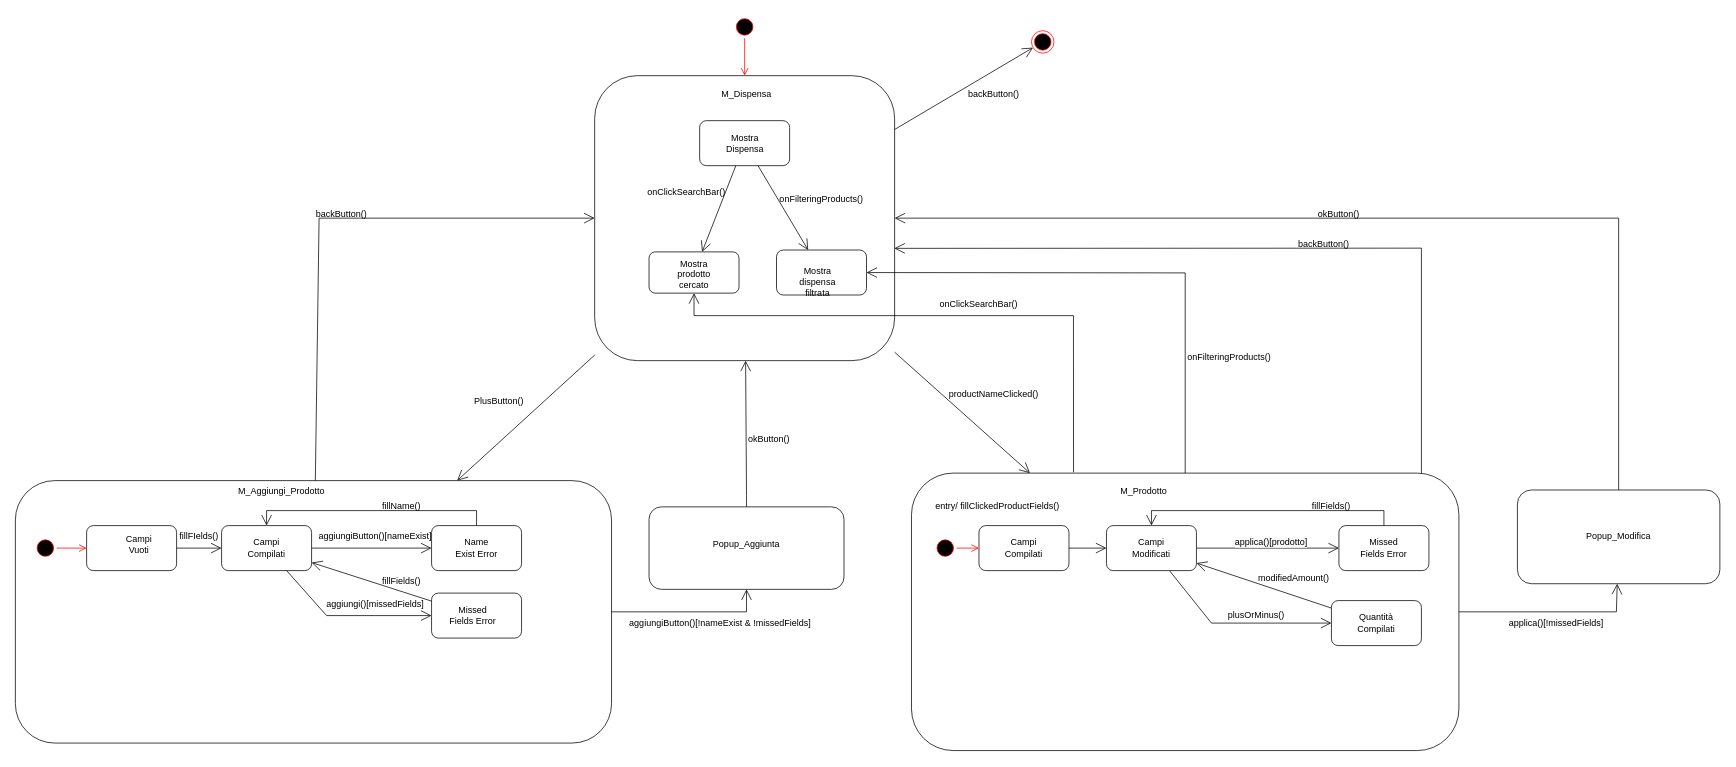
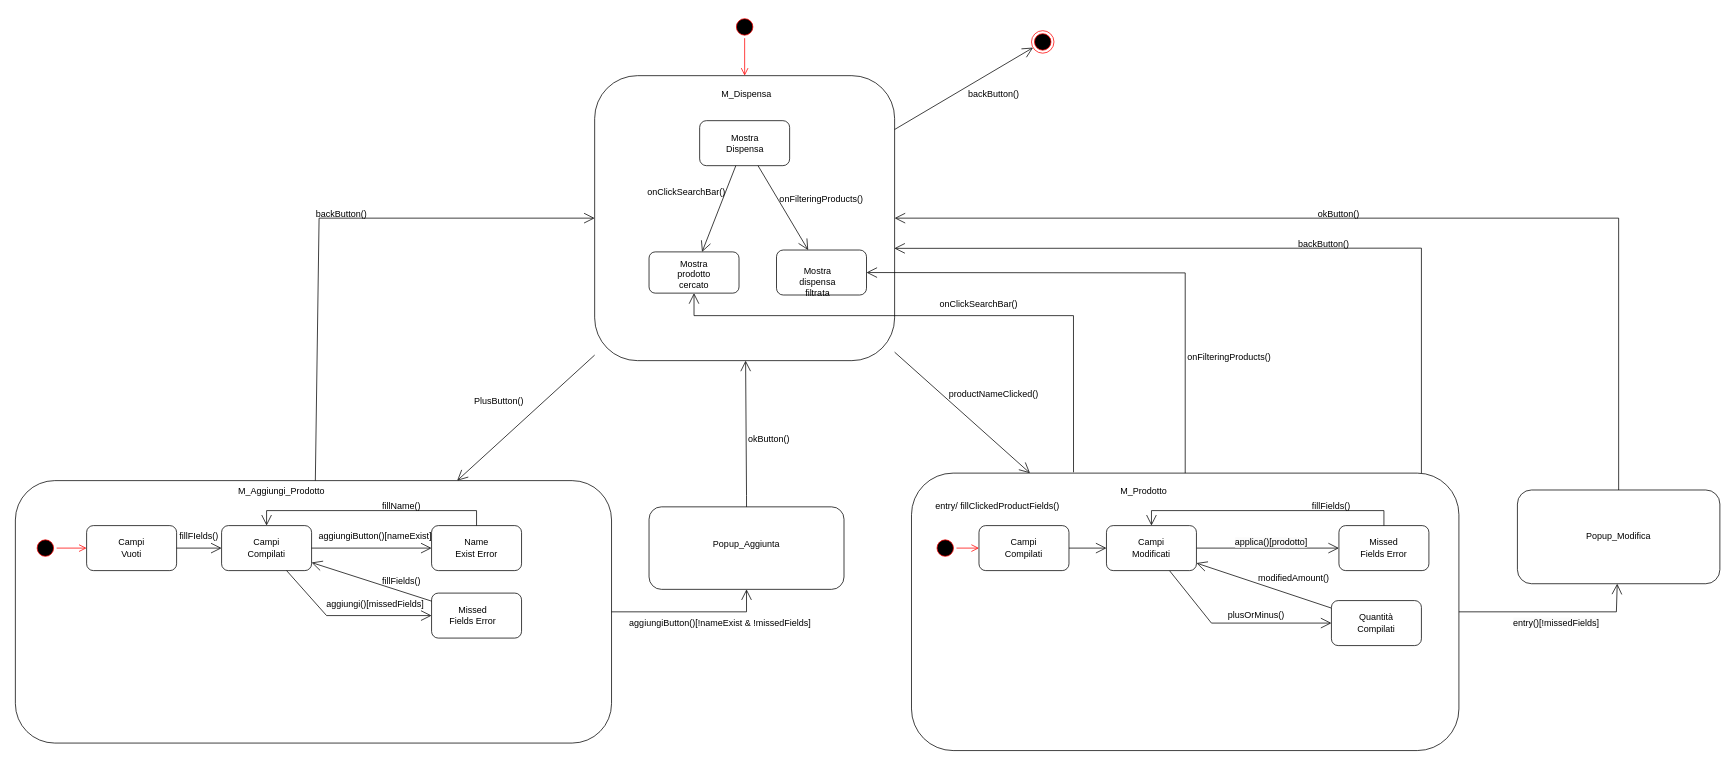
(139, 544) -> (132, 548)
(1557, 623) -> (1557, 623)
